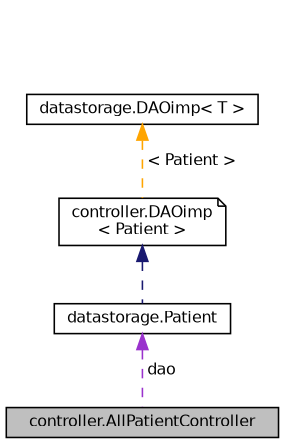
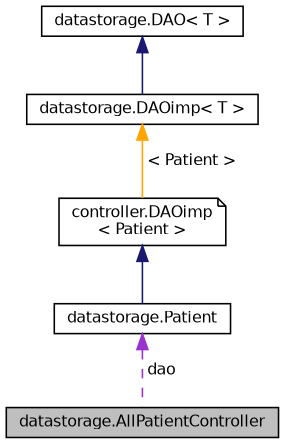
none -> (142, 21)
(142, 169) -> (142, 169)
(142, 283) -> (142, 283)
(142, 423) -> (142, 423)
